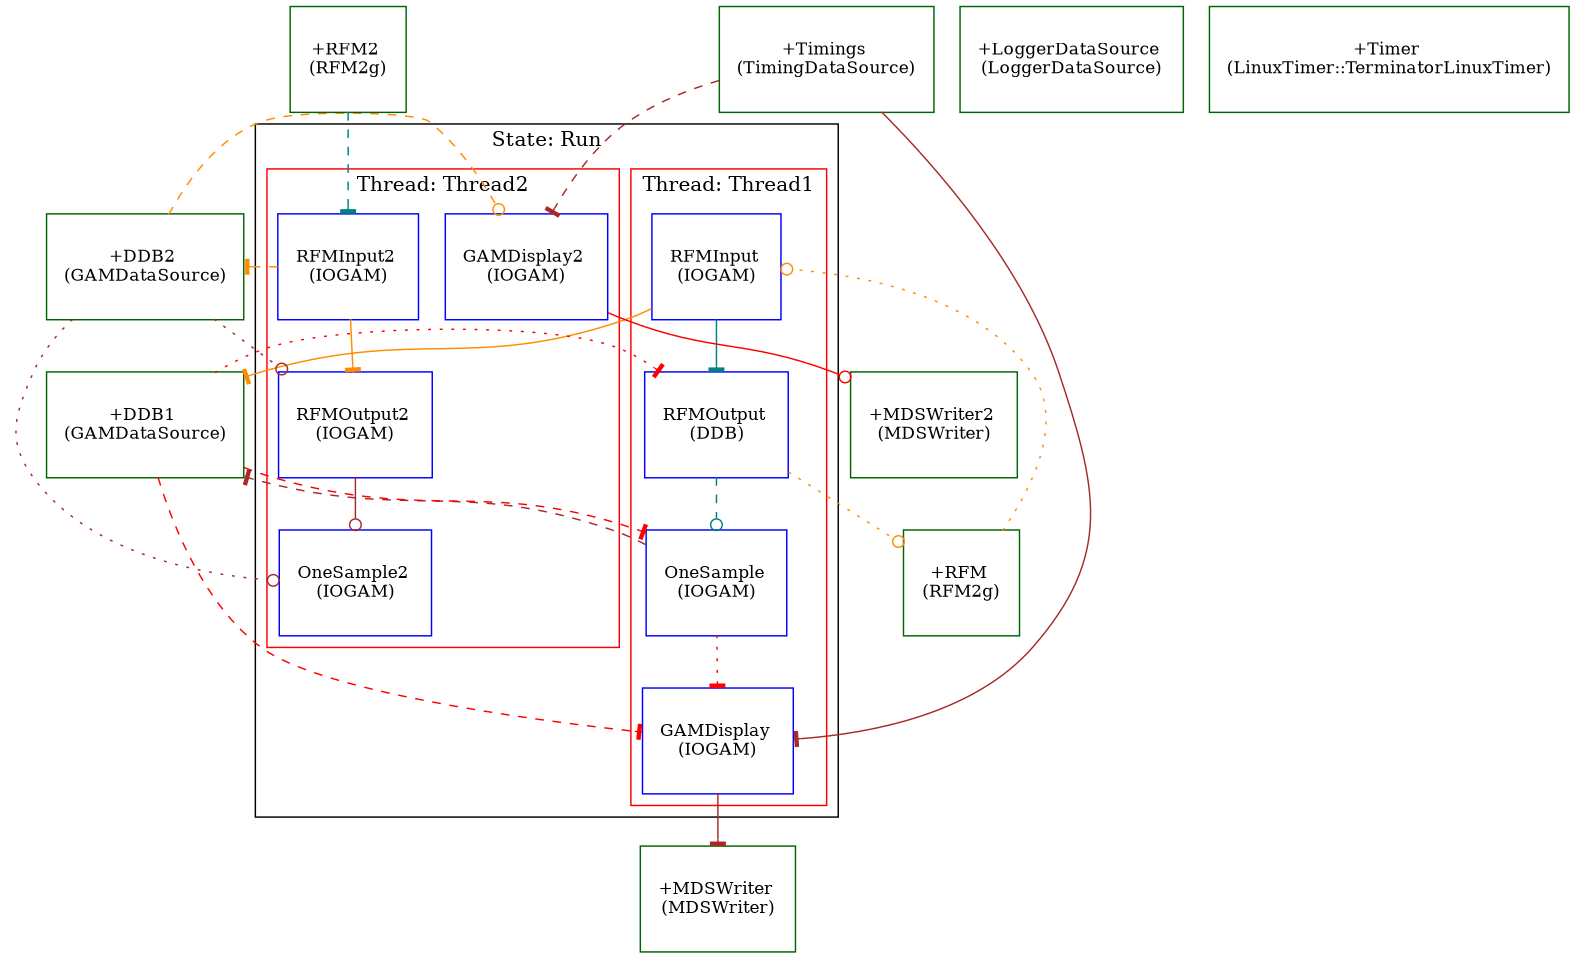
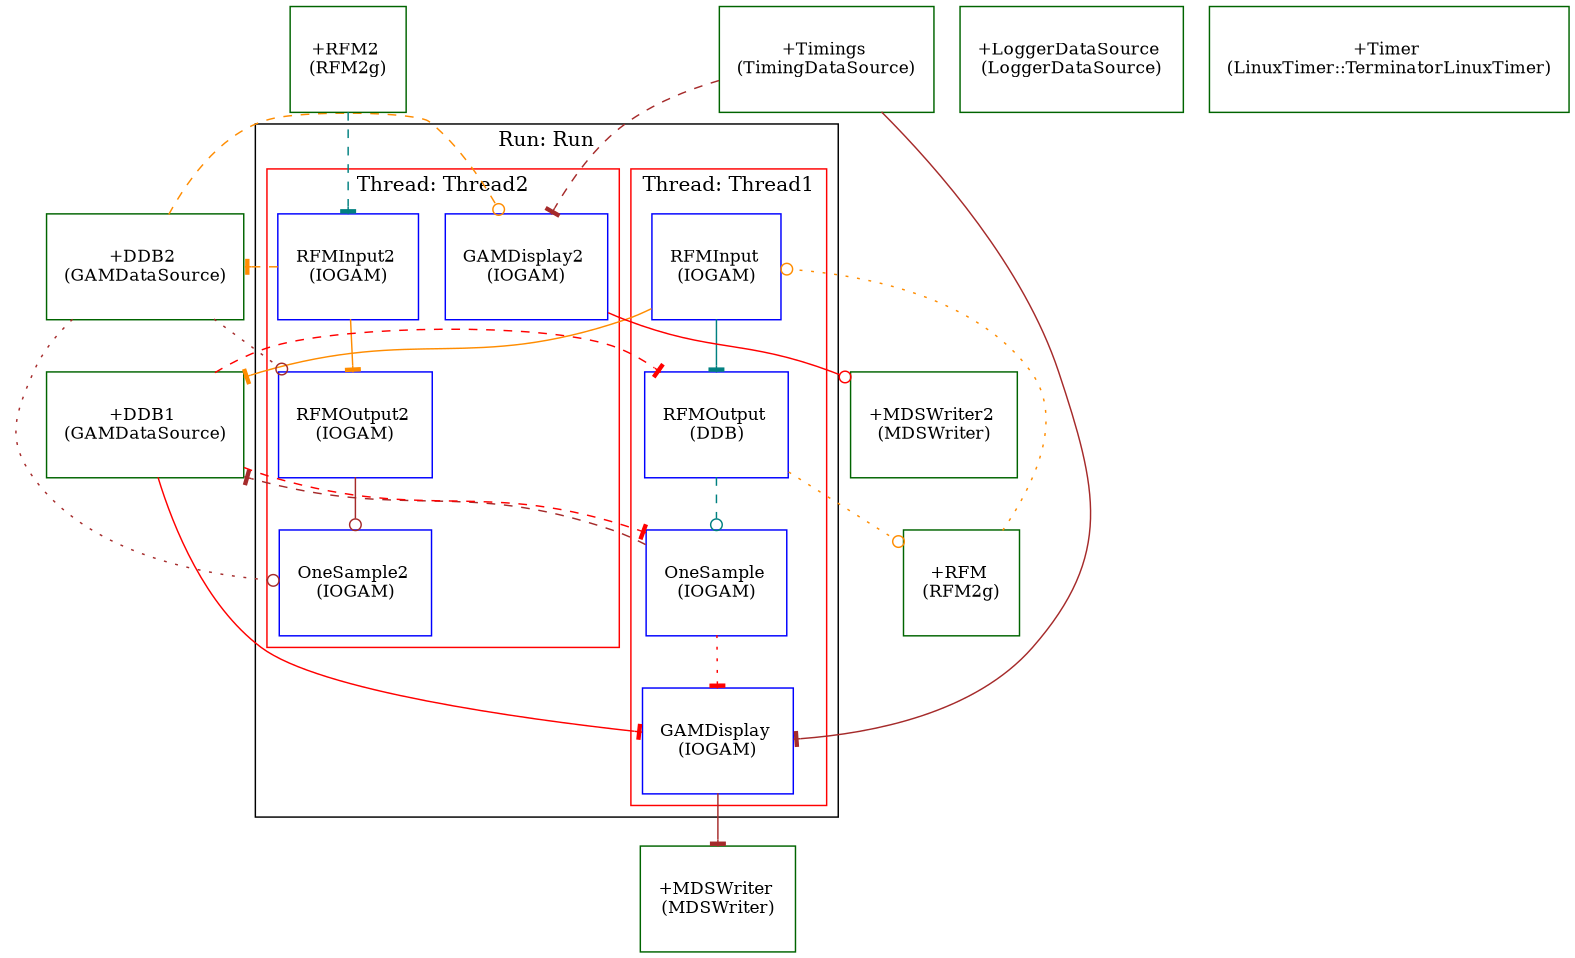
(547, 141) -> (547, 141)
(435, 329) -> (435, 329)
(346, 682) -> (346, 682)
